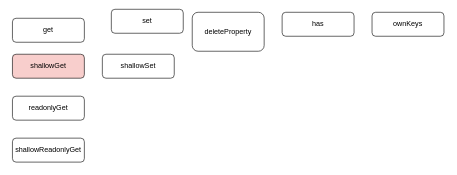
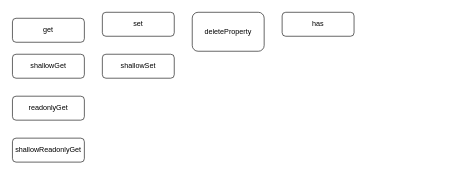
(147, 21) -> (138, 24)
(408, 24) -> none
(48, 66) -> (48, 66)
